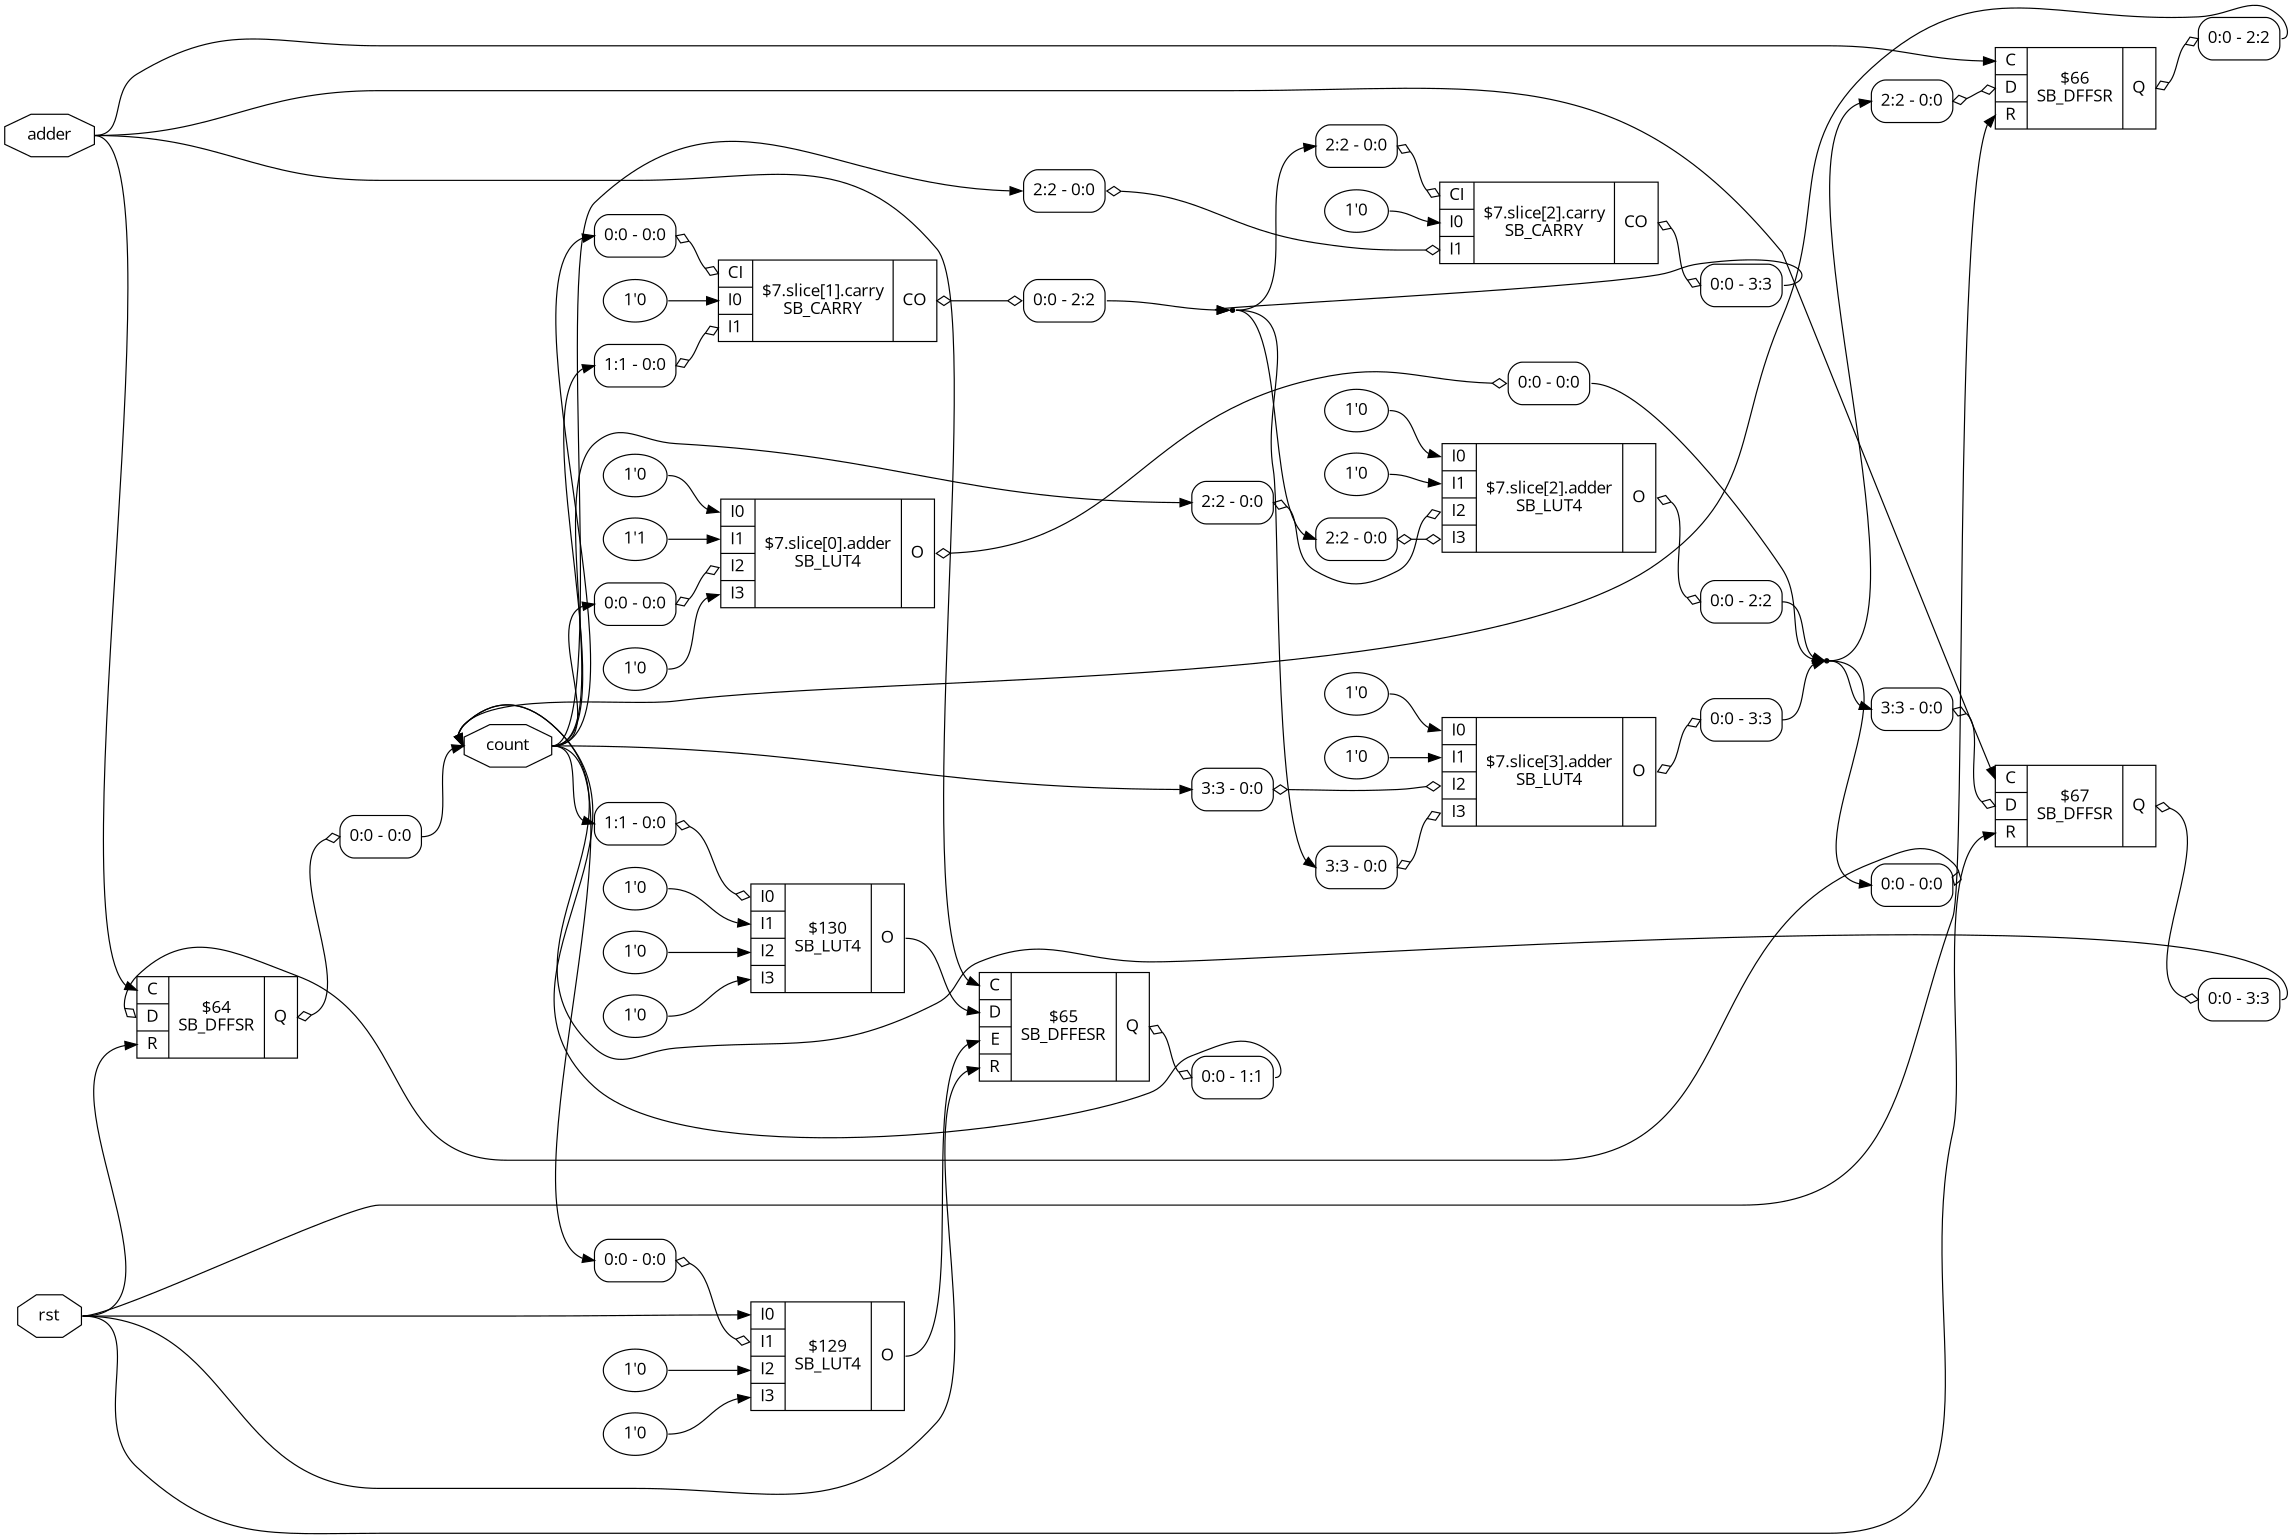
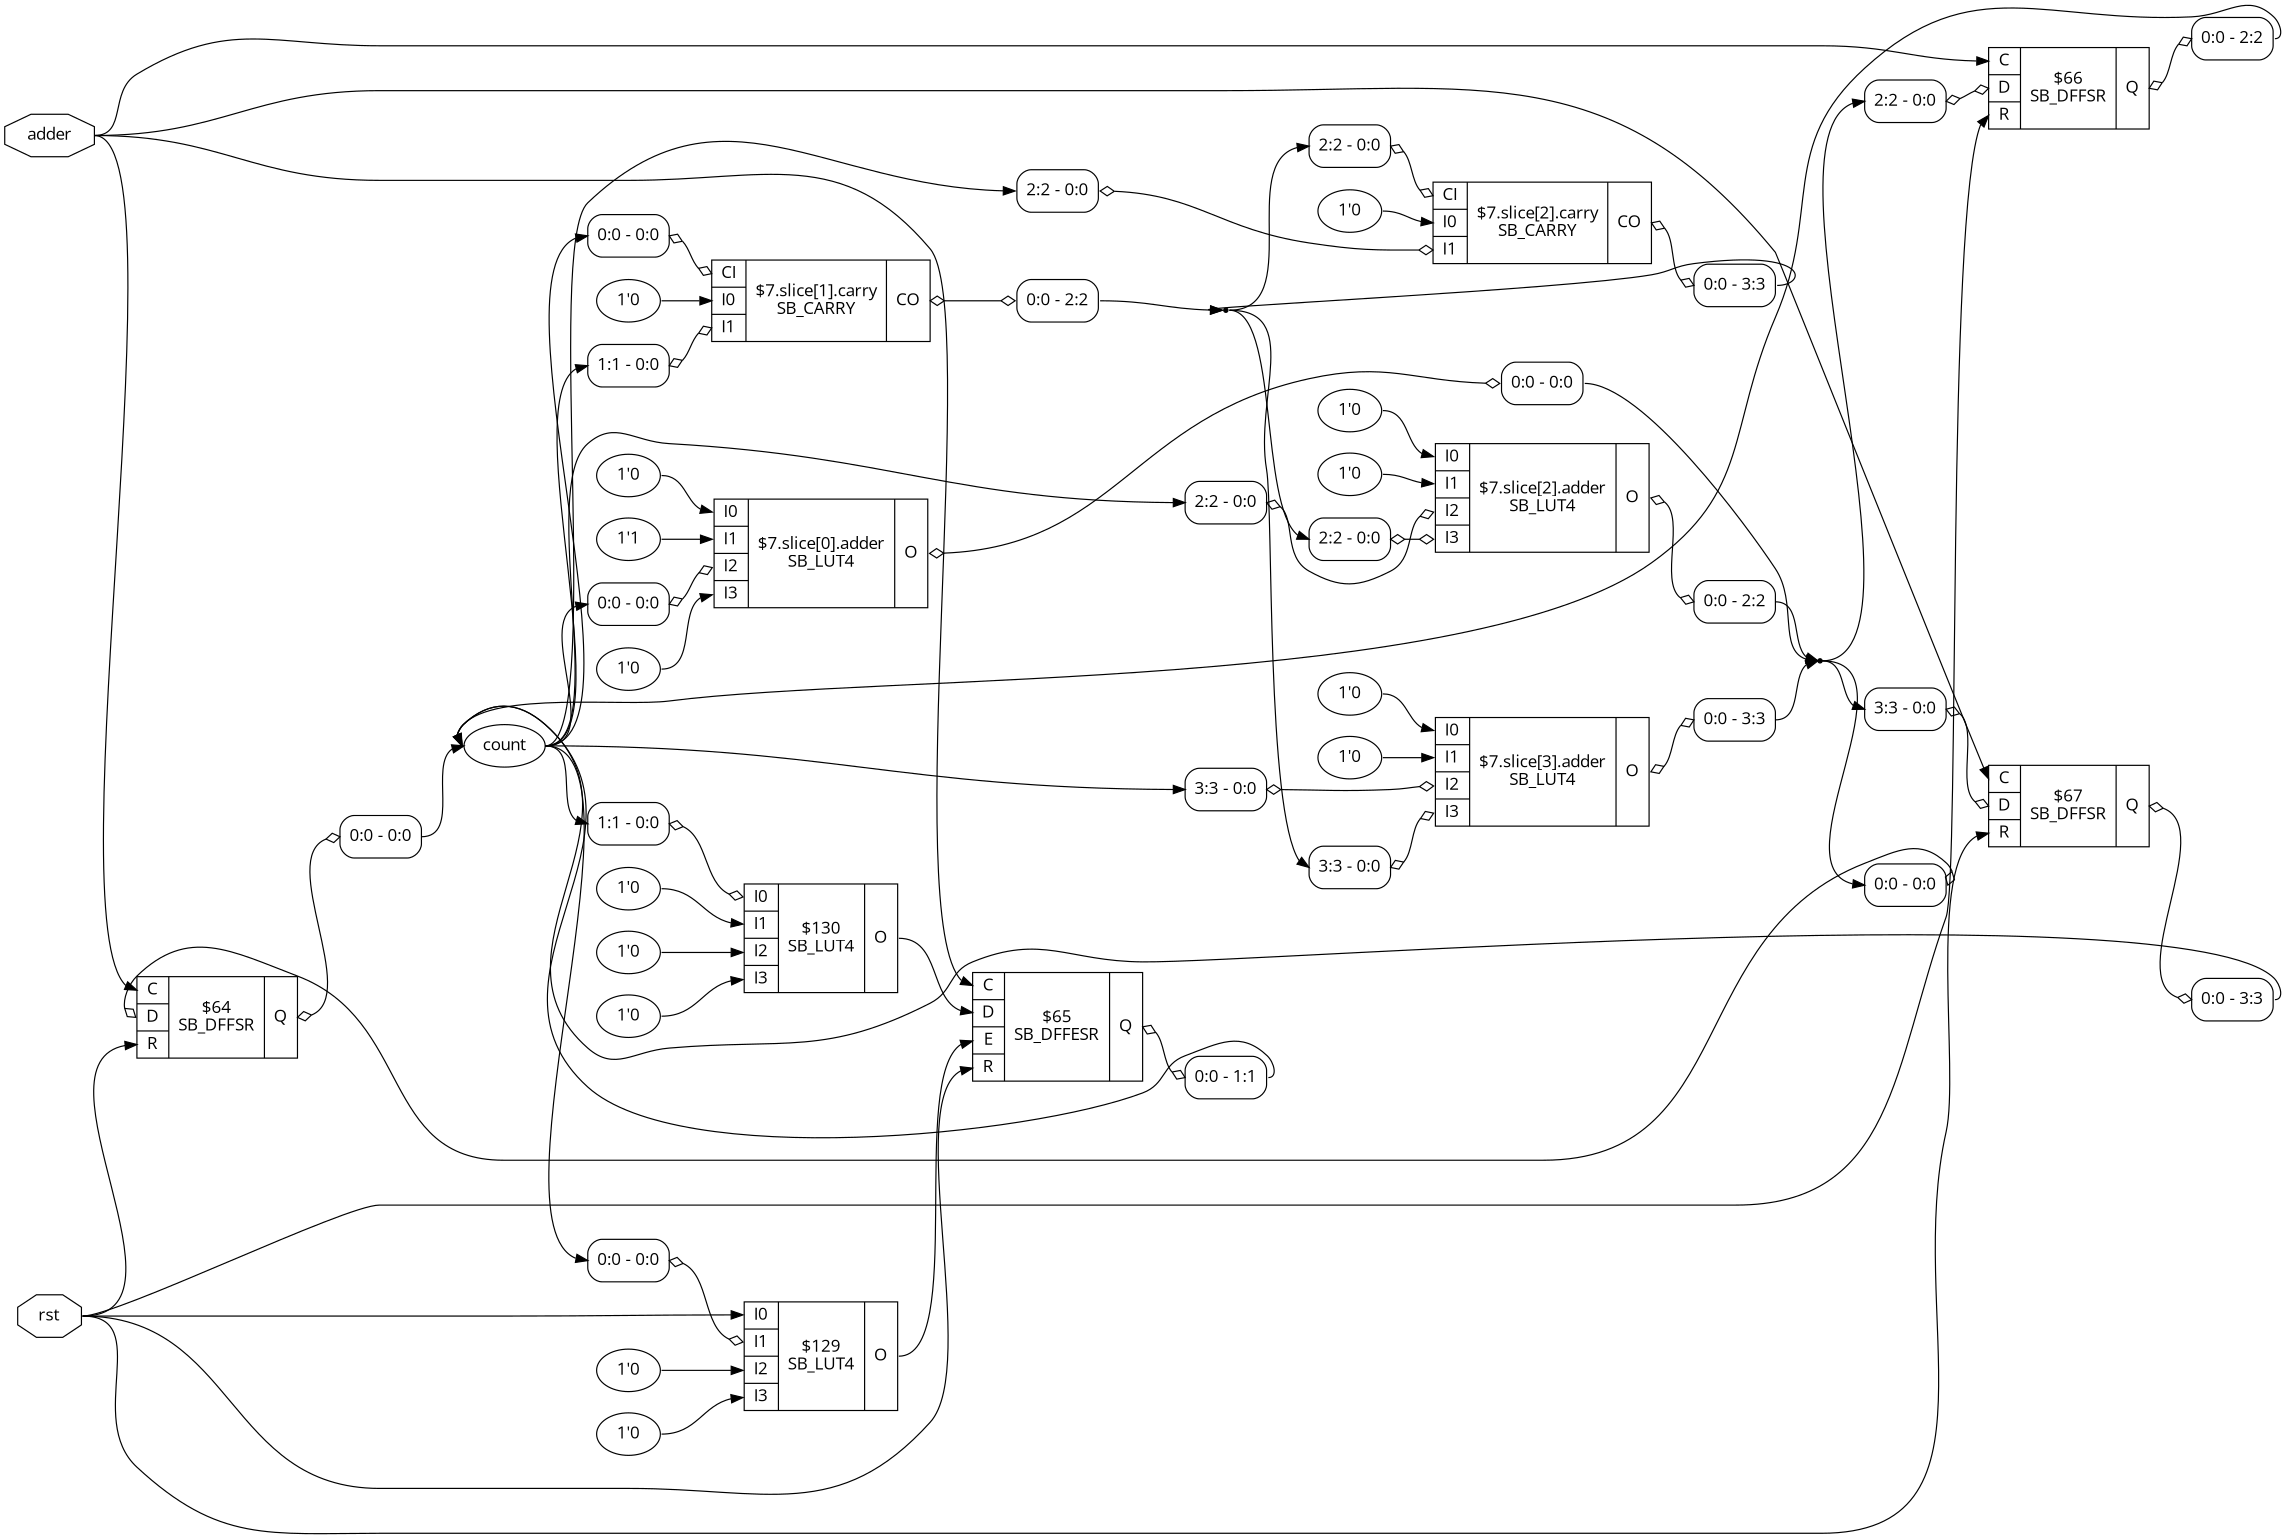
(508, 746) -> (505, 746)
